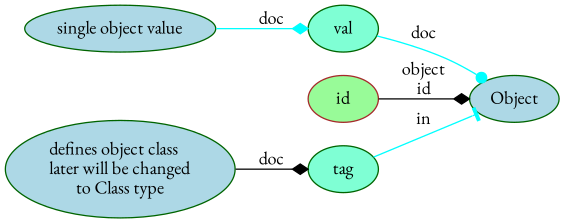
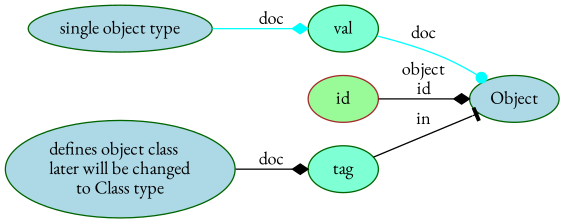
(120, 29) -> (120, 29)
(423, 137) -> (423, 137)
